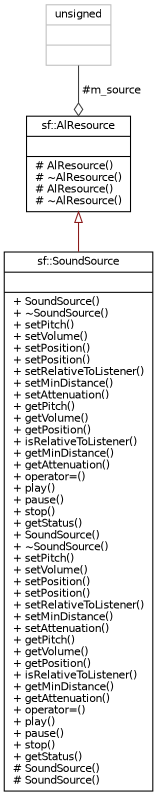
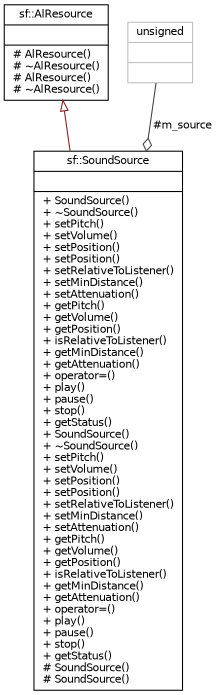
(79, 84) -> (152, 111)
